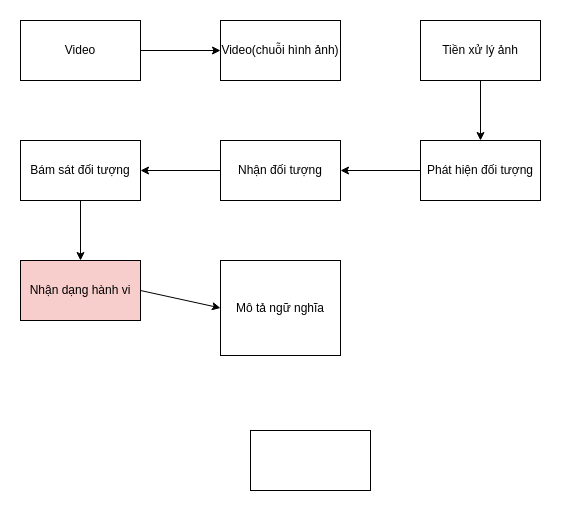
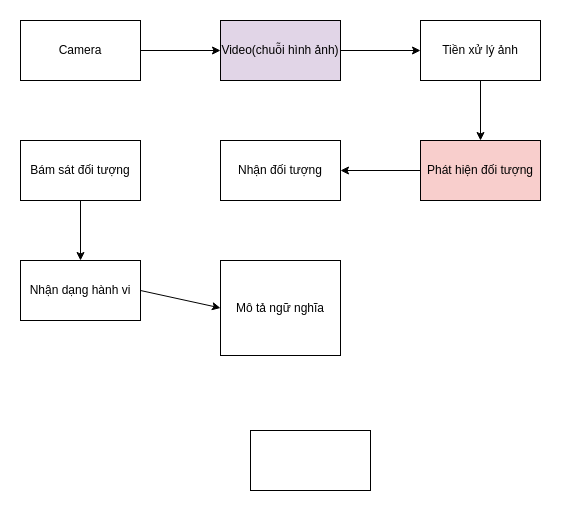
(81, 51) -> (81, 51)
(281, 51) -> (281, 51)
none -> (377, 51)
(184, 171) -> none
(481, 171) -> (481, 171)
(81, 291) -> (81, 291)
